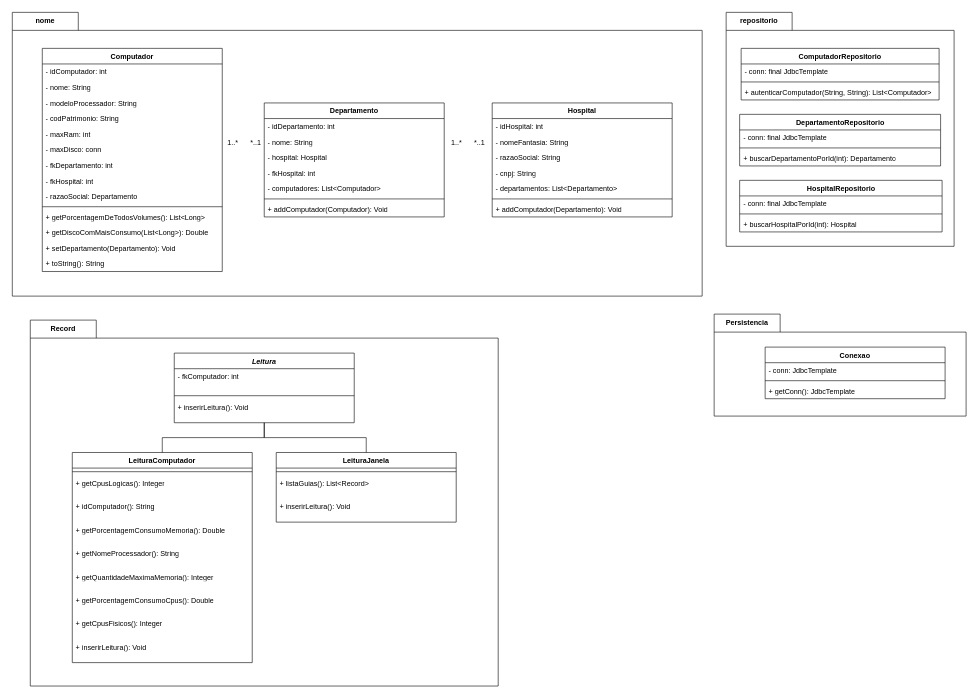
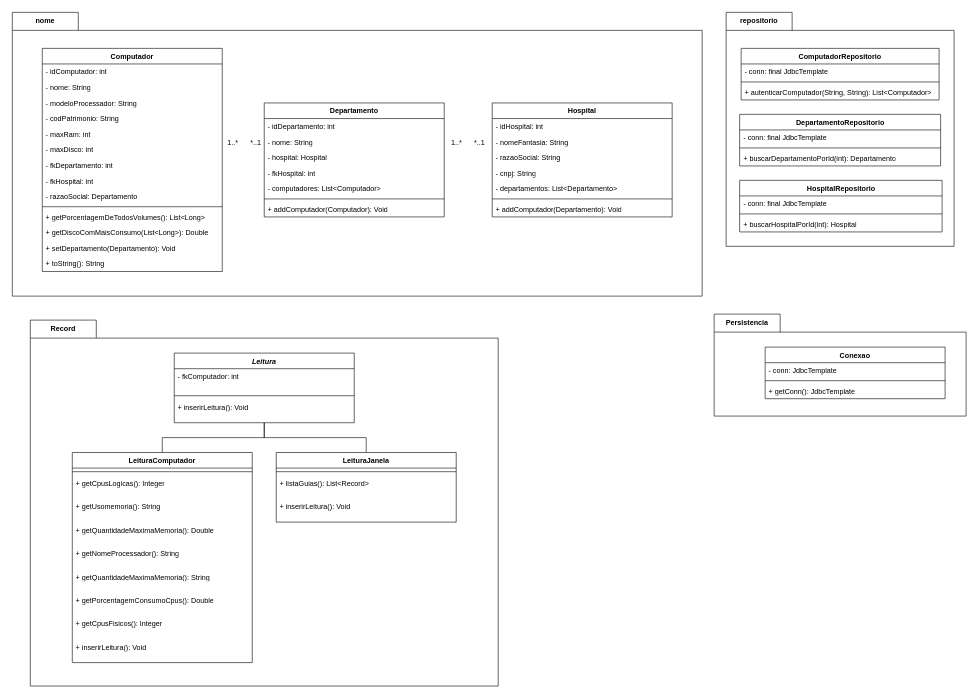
(74, 150) -> (71, 150)
(120, 507) -> (122, 507)
(152, 531) -> (146, 531)
(149, 578) -> (146, 578)
